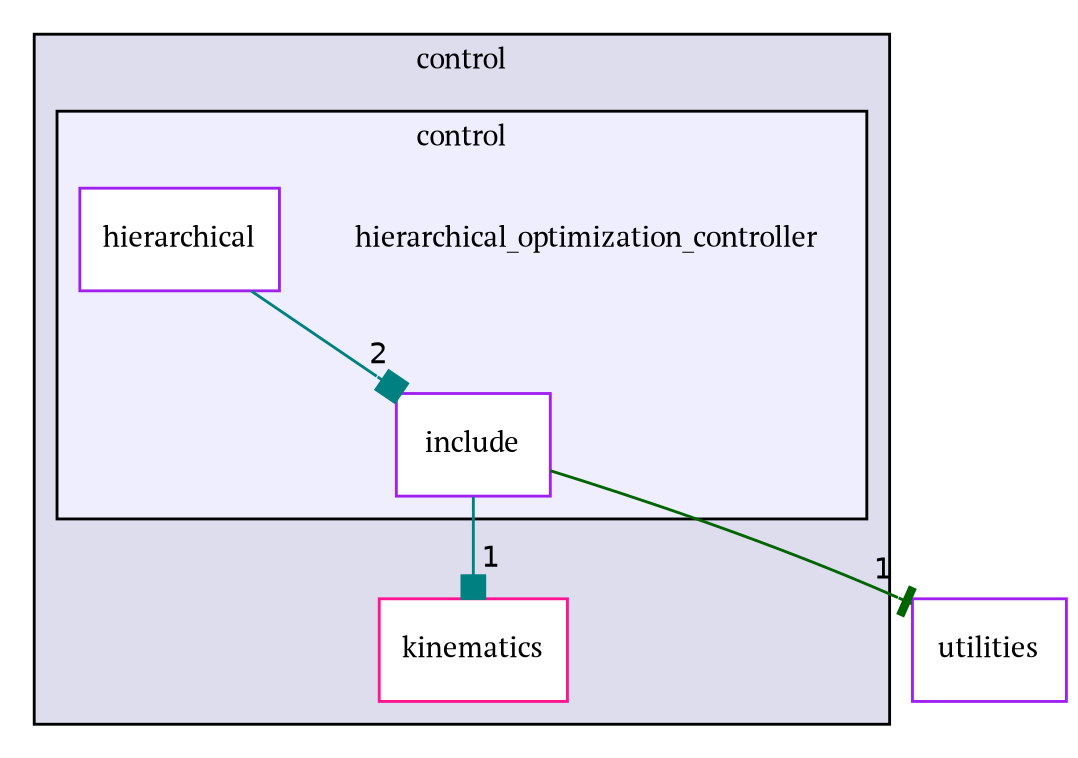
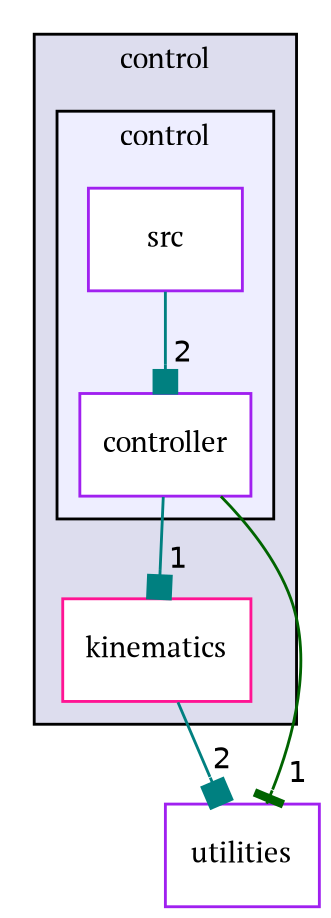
(180, 240) -> (165, 240)
(587, 240) -> none
(473, 445) -> (165, 445)
none -> (195, 741)
